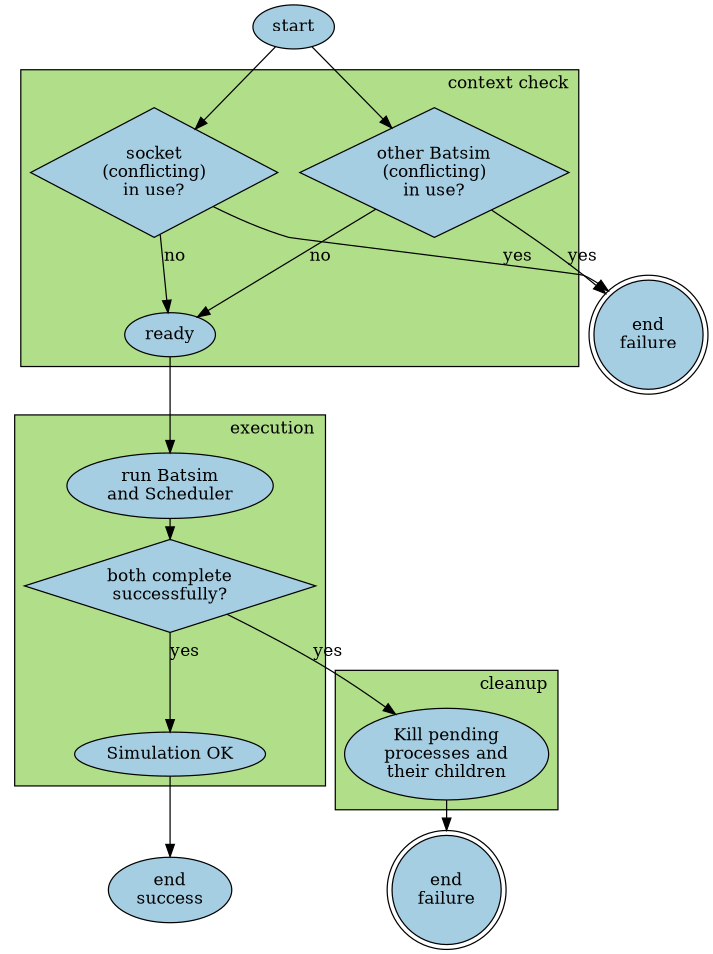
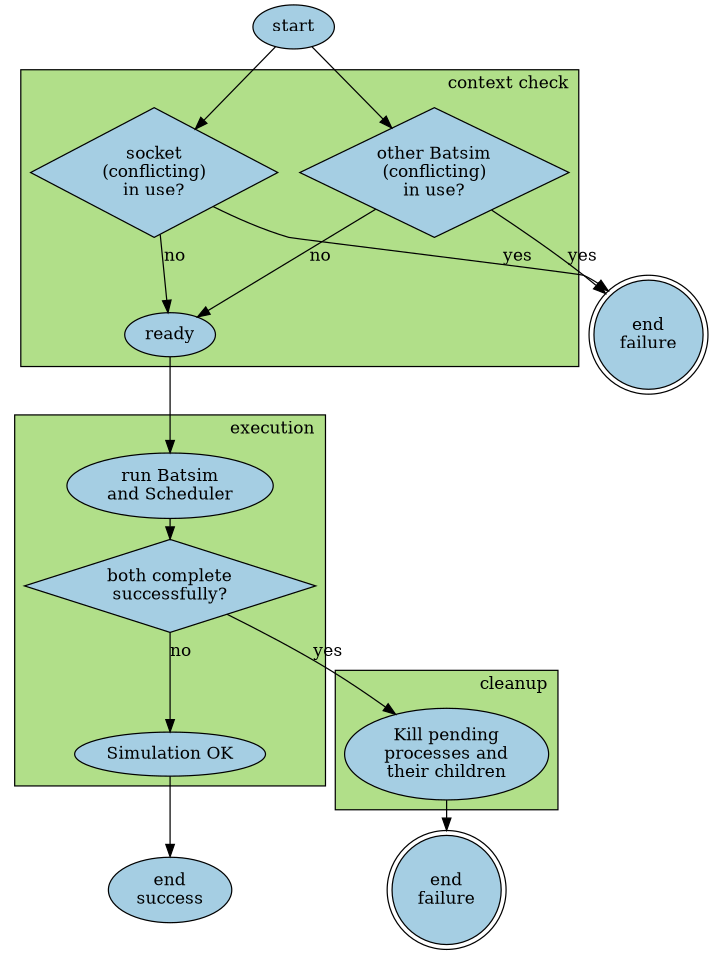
(185, 651) -> (181, 651)
